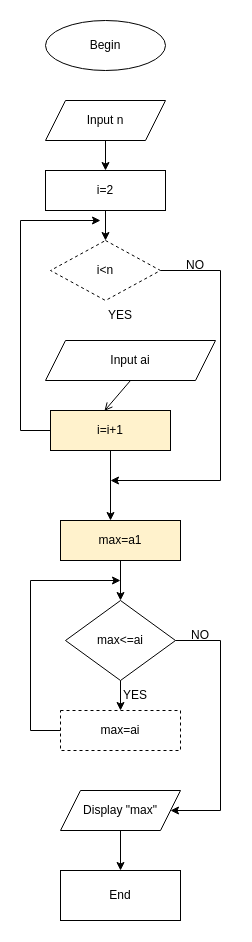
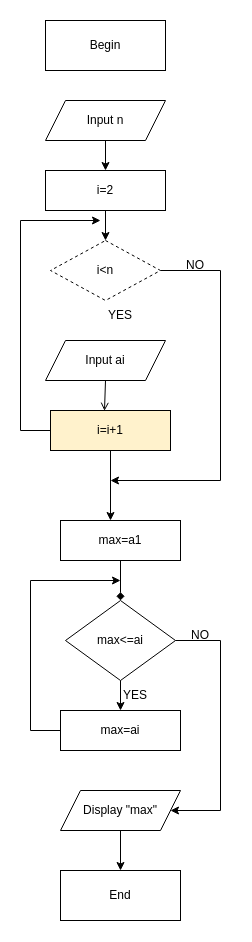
(106, 46) -> (106, 46)
(131, 361) -> (106, 361)
(121, 541) -> (121, 541)
(121, 592) -> (121, 592)
(121, 731) -> (121, 731)
